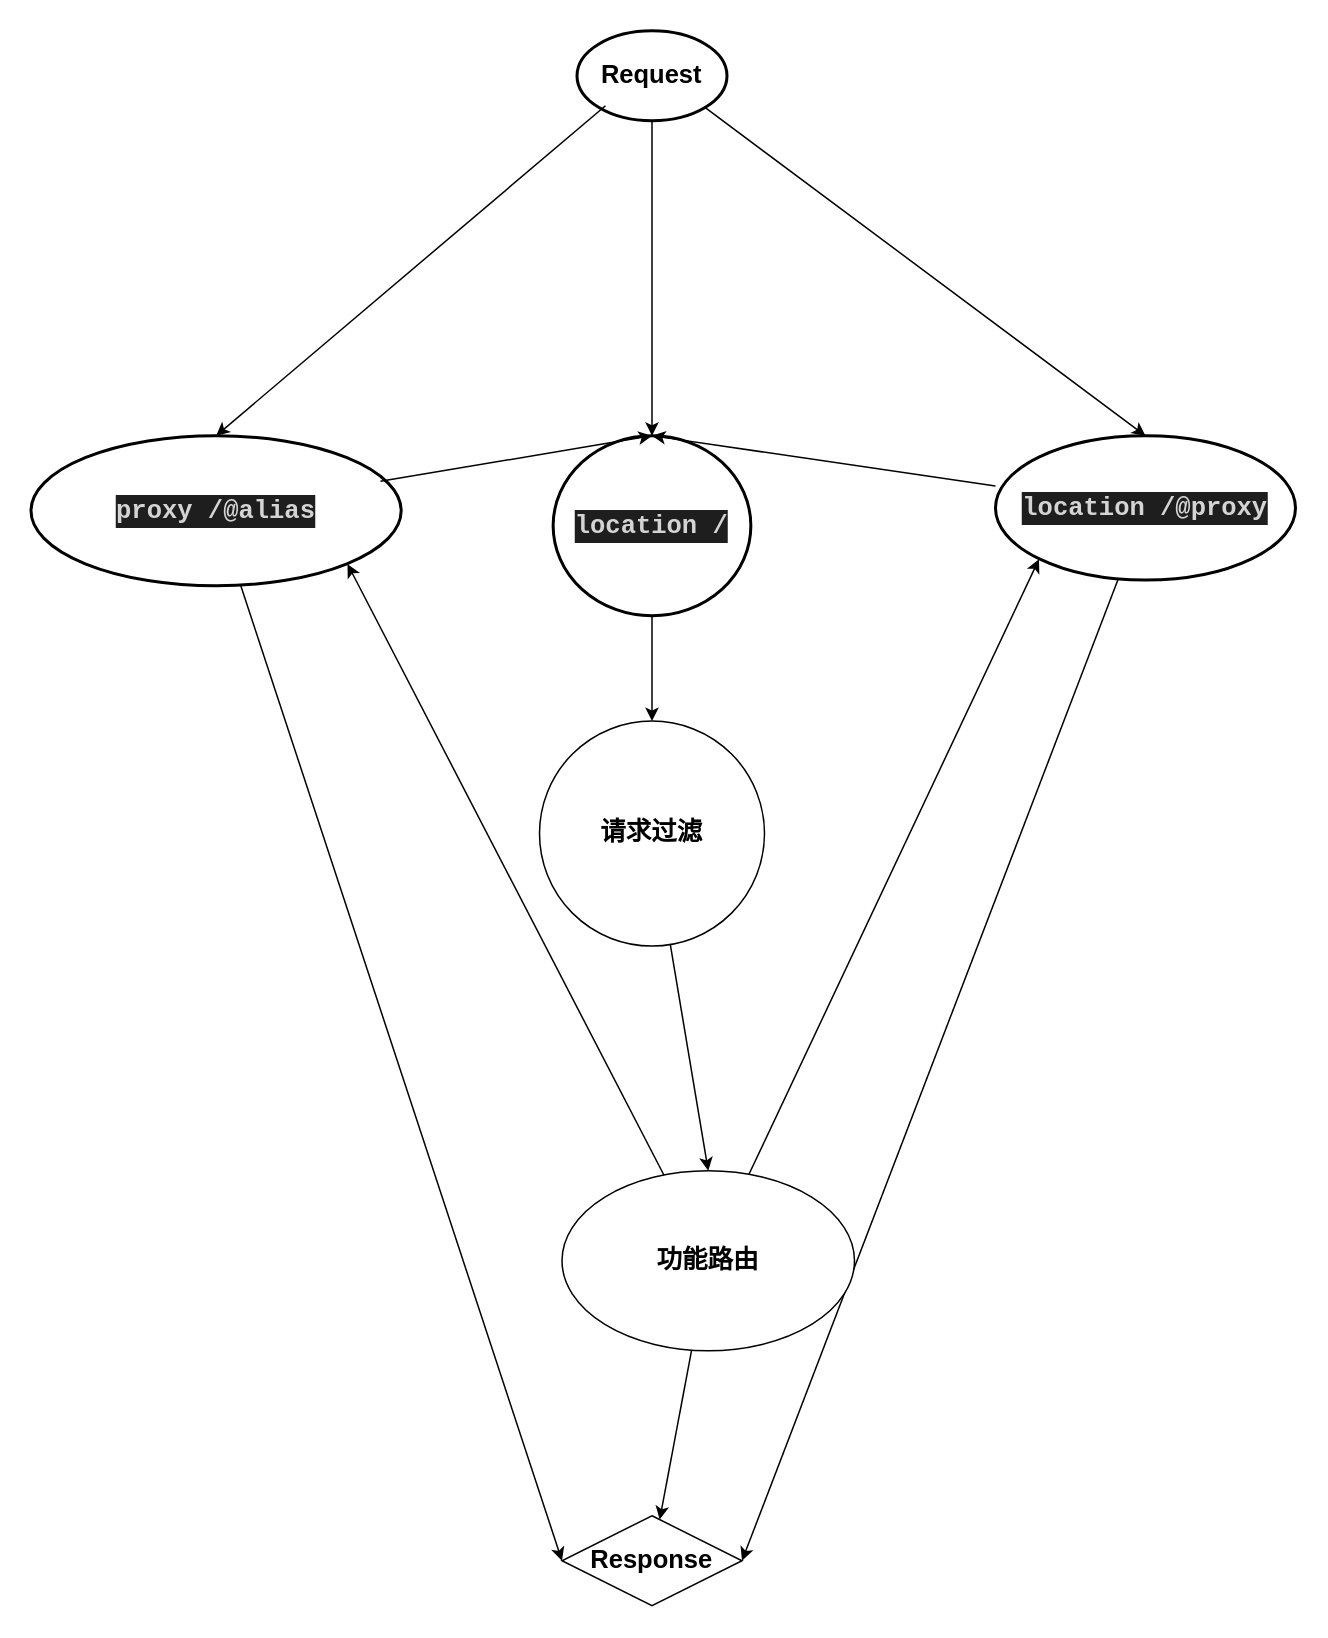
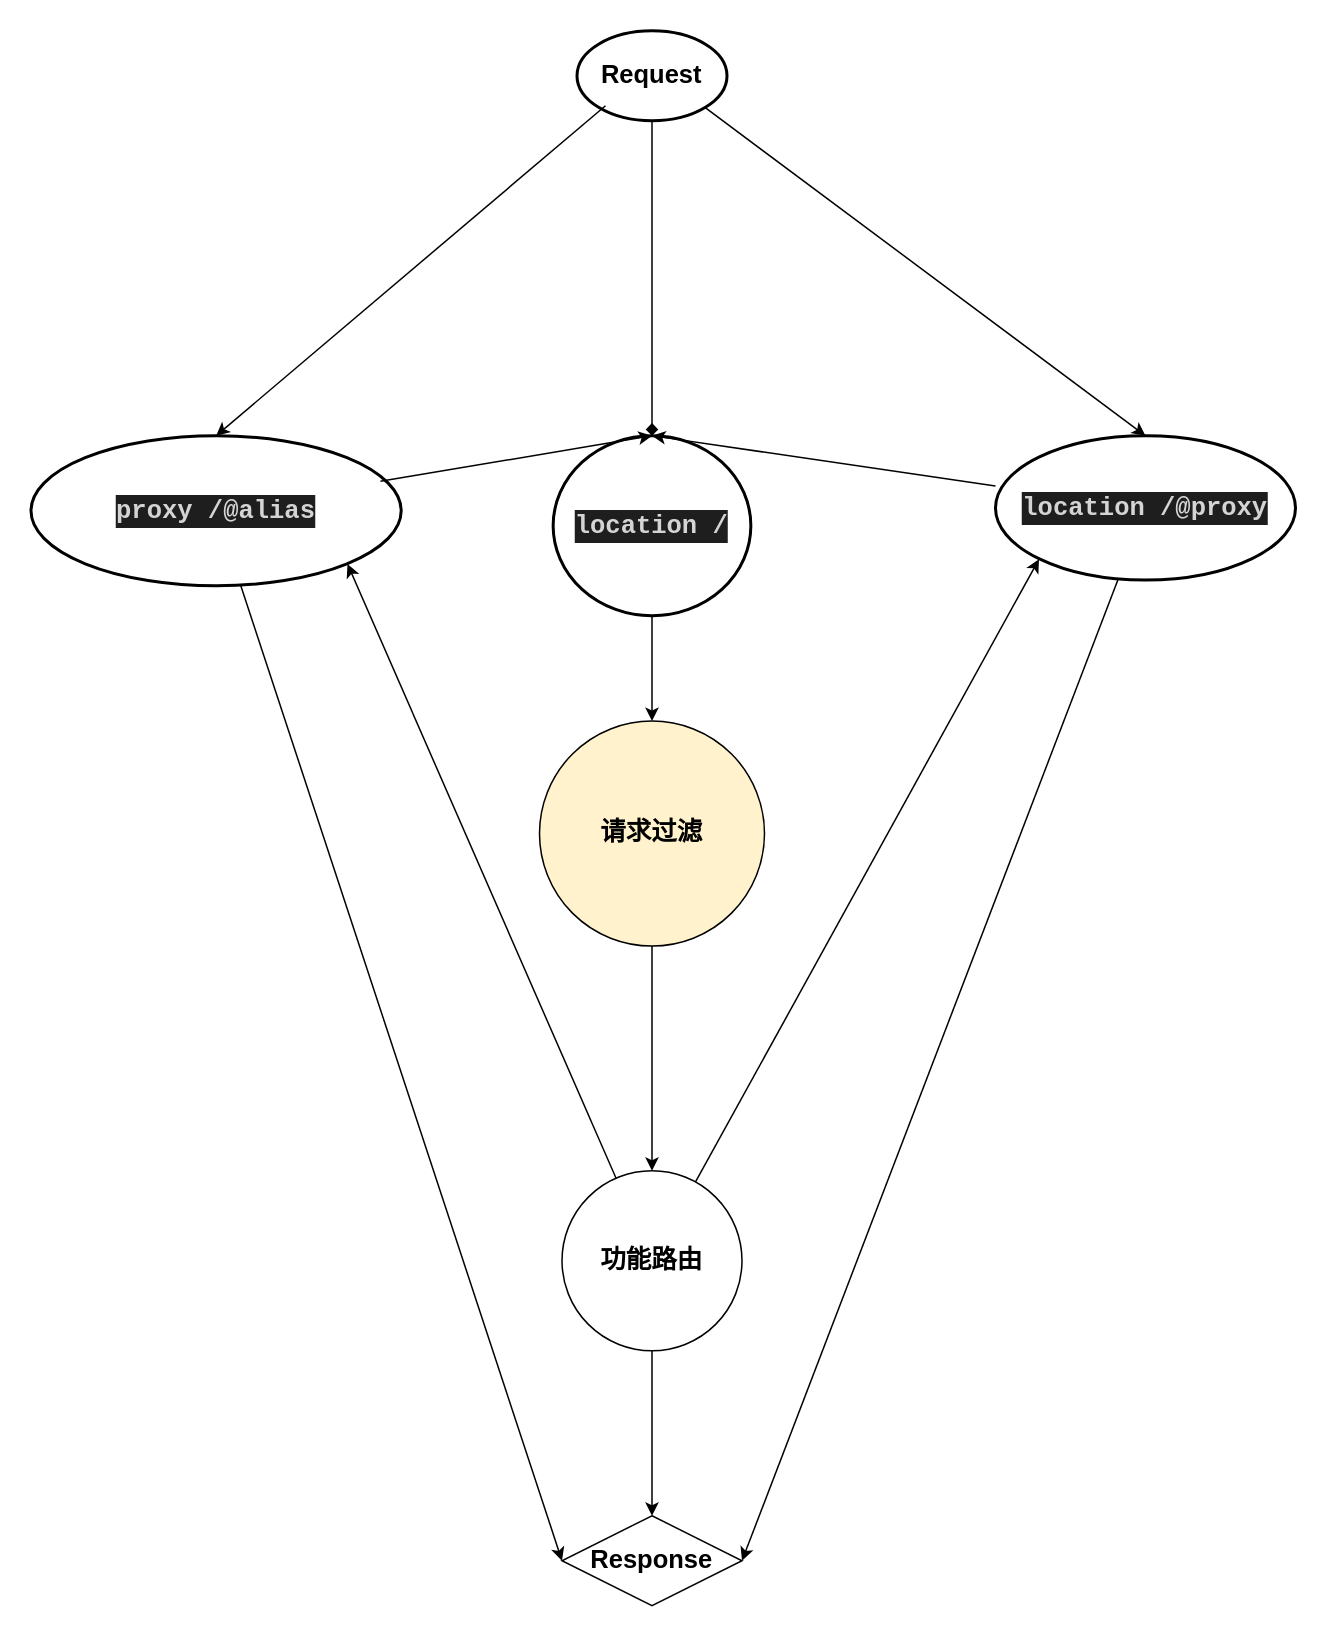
(652, 424) -> (652, 423)
(652, 834) -> (652, 834)
(708, 1261) -> (652, 1261)
